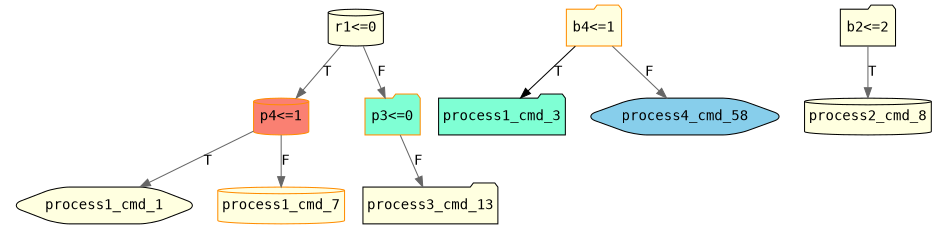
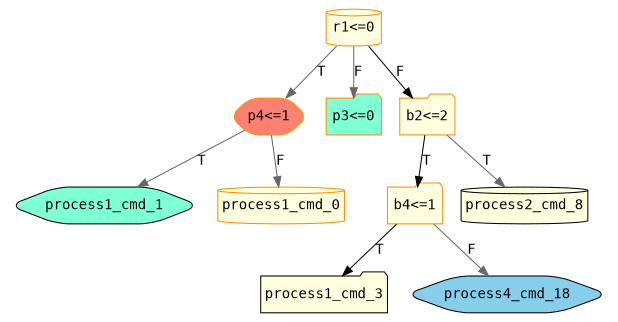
(356, 28) -> (354, 28)
(868, 28) -> (427, 117)
none -> (387, 68)
(281, 117) -> (269, 117)
(502, 117) -> (324, 294)
(685, 117) -> (507, 294)
none -> (422, 156)
(104, 205) -> (104, 205)
(281, 205) -> (281, 205)
(430, 205) -> none
